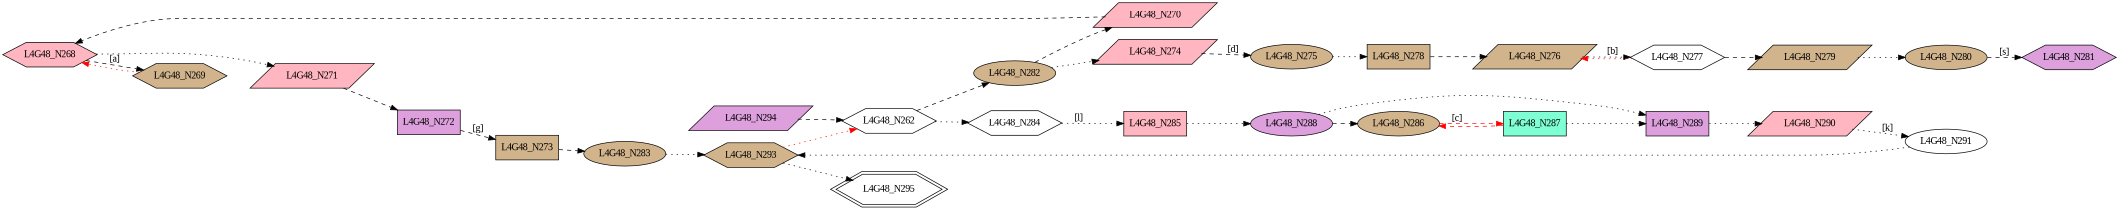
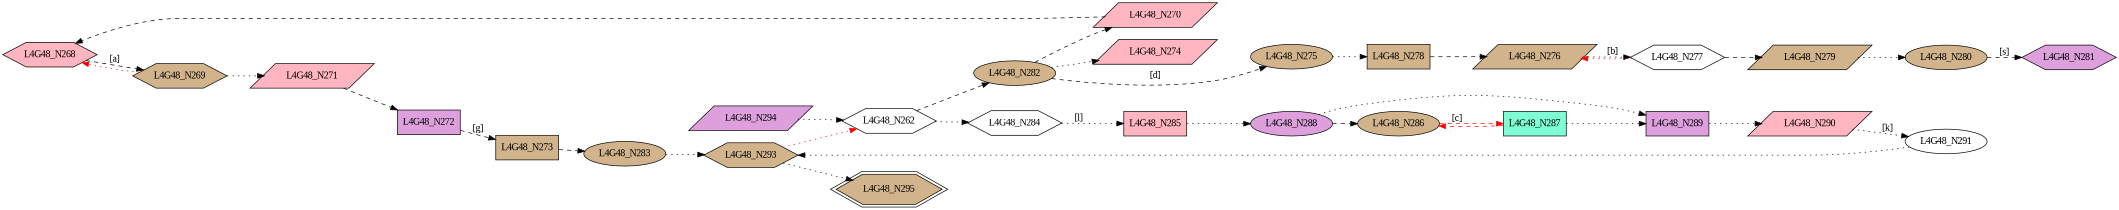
(182, 53) -> (242, 76)
(1223, 54) -> (1156, 85)
(817, 120) -> (817, 120)
(889, 189) -> (889, 189)
